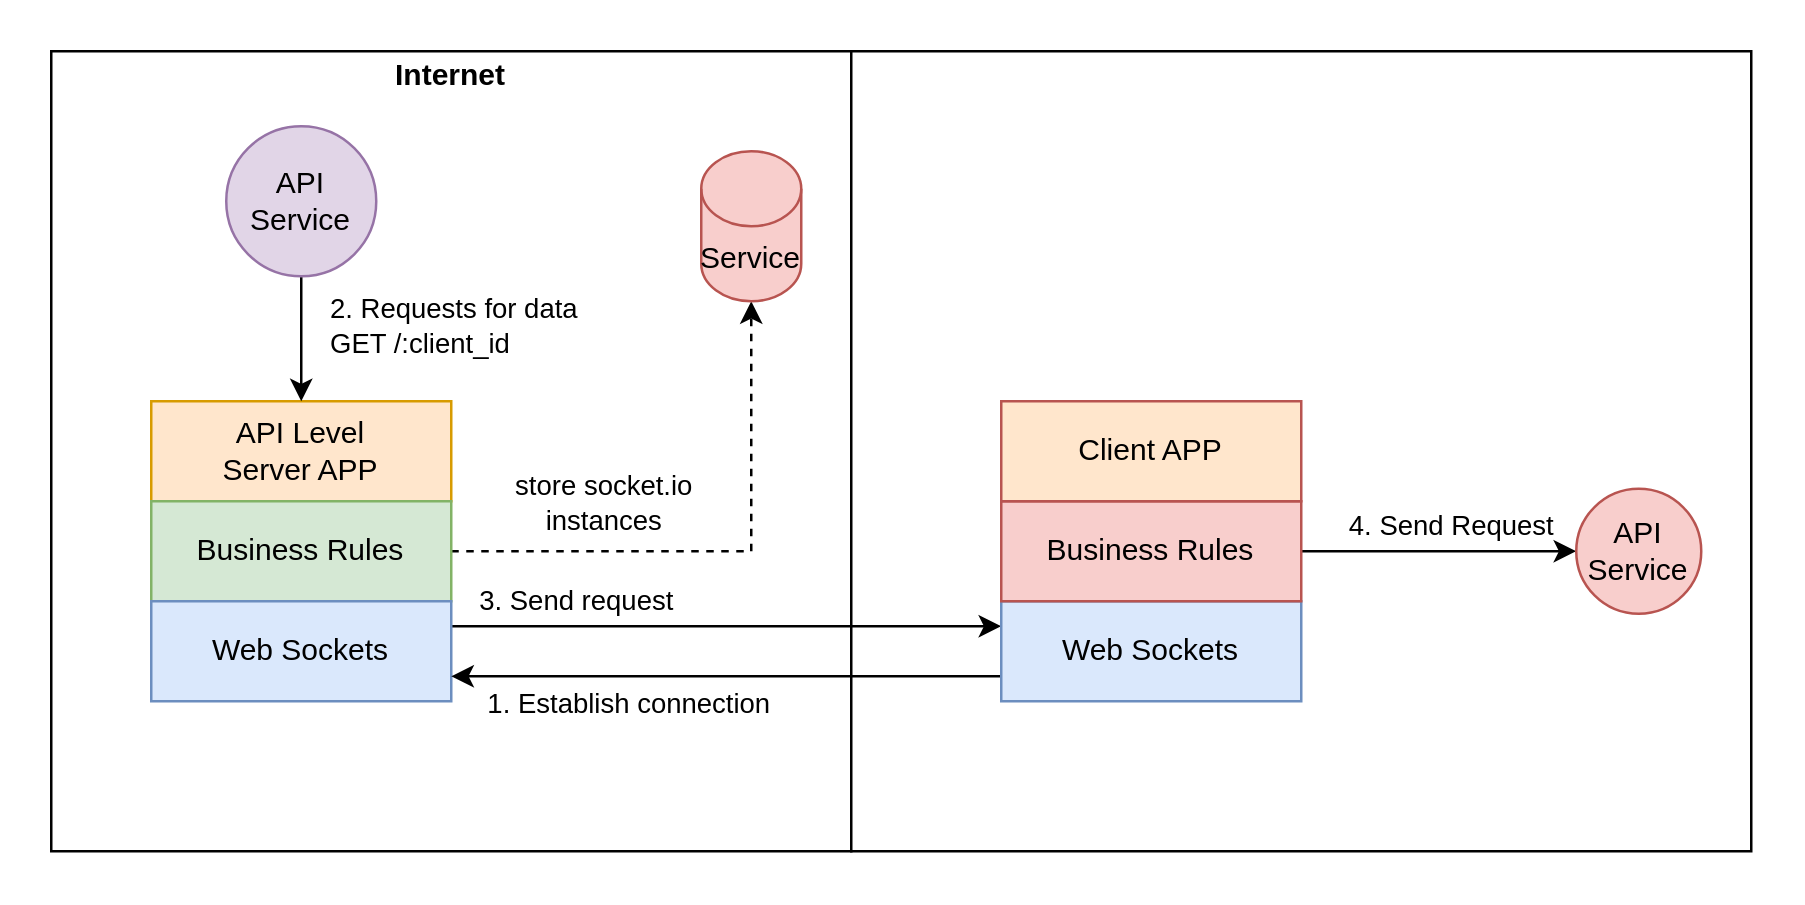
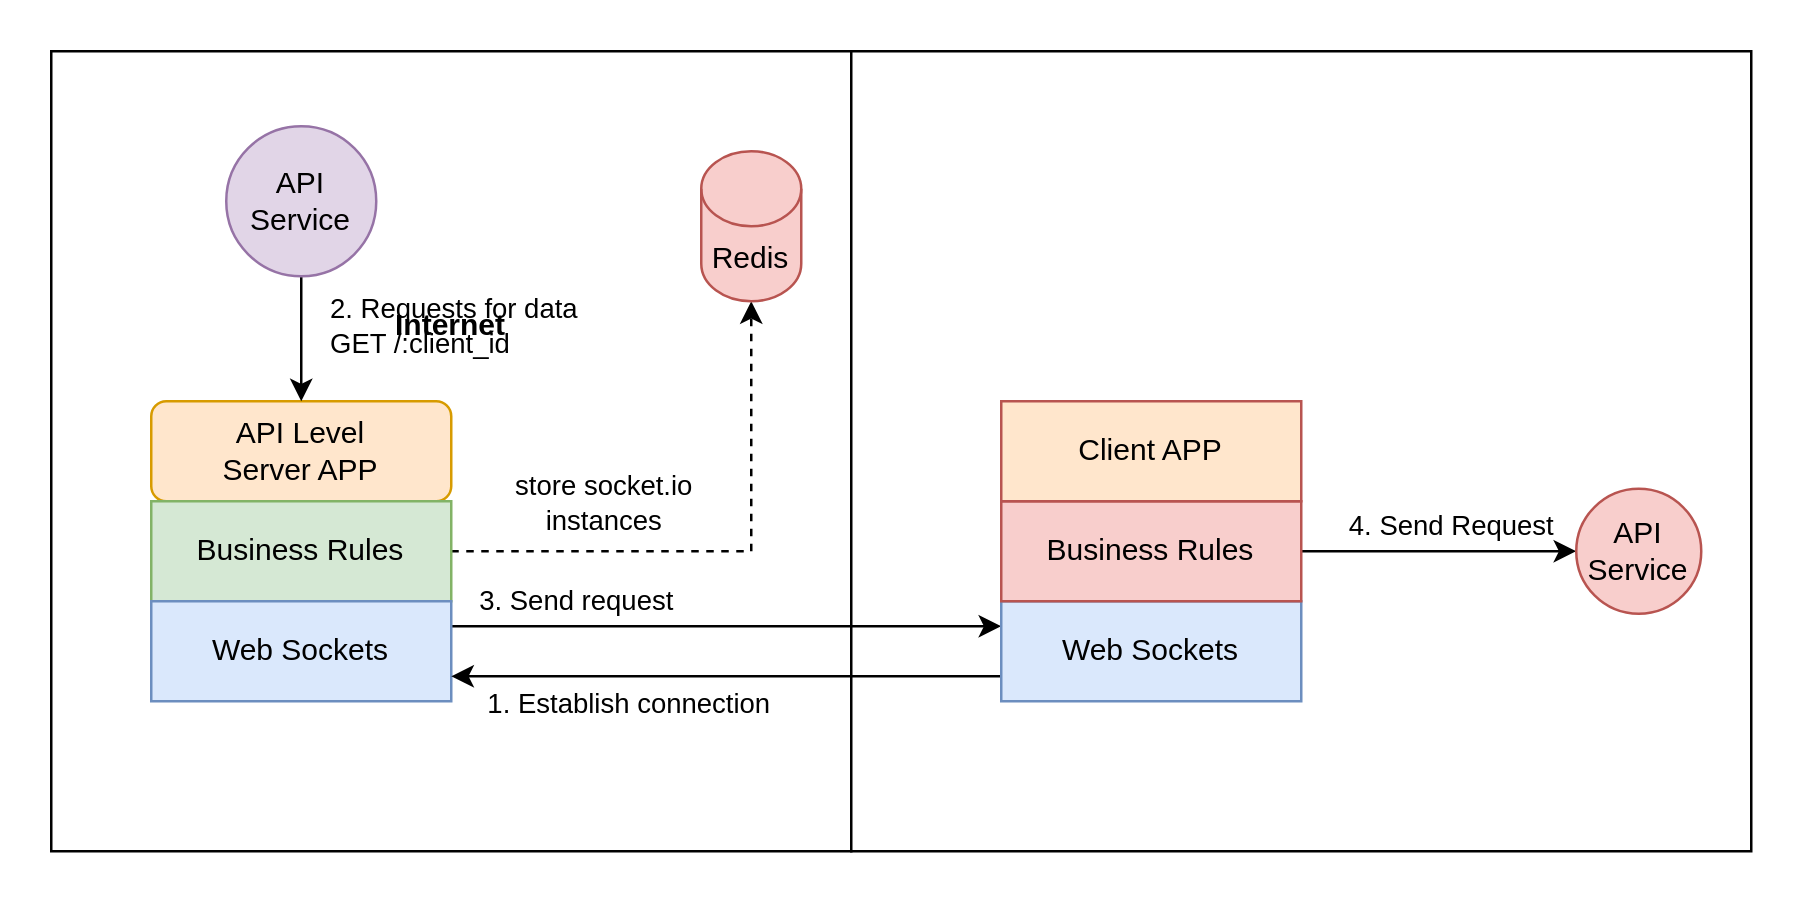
(451, 76) -> (451, 326)
(751, 259) -> (751, 259)
(301, 451) -> (301, 451)
